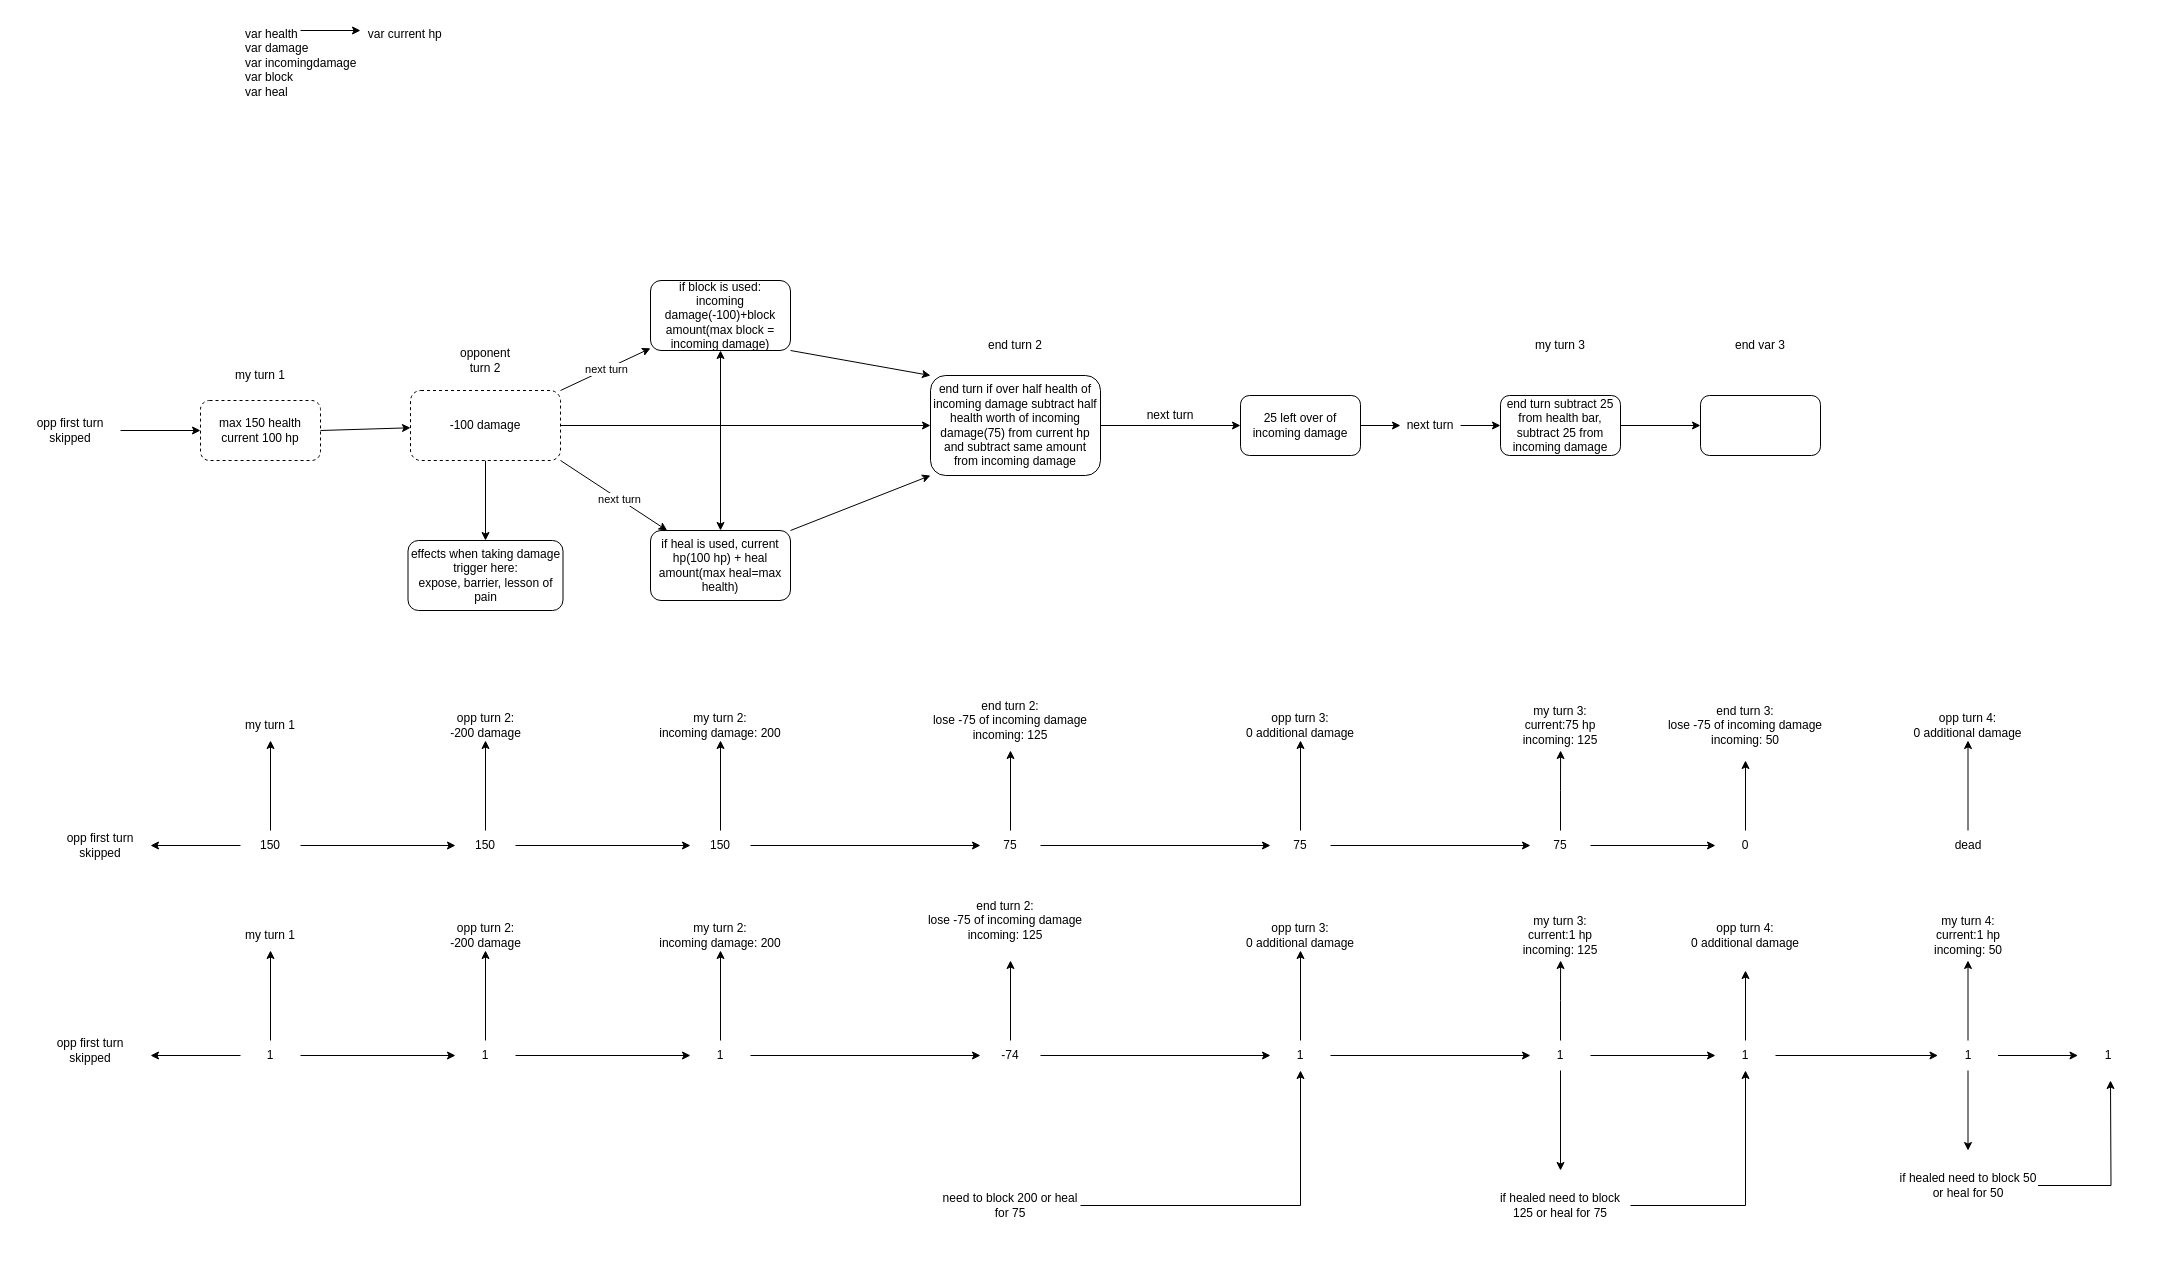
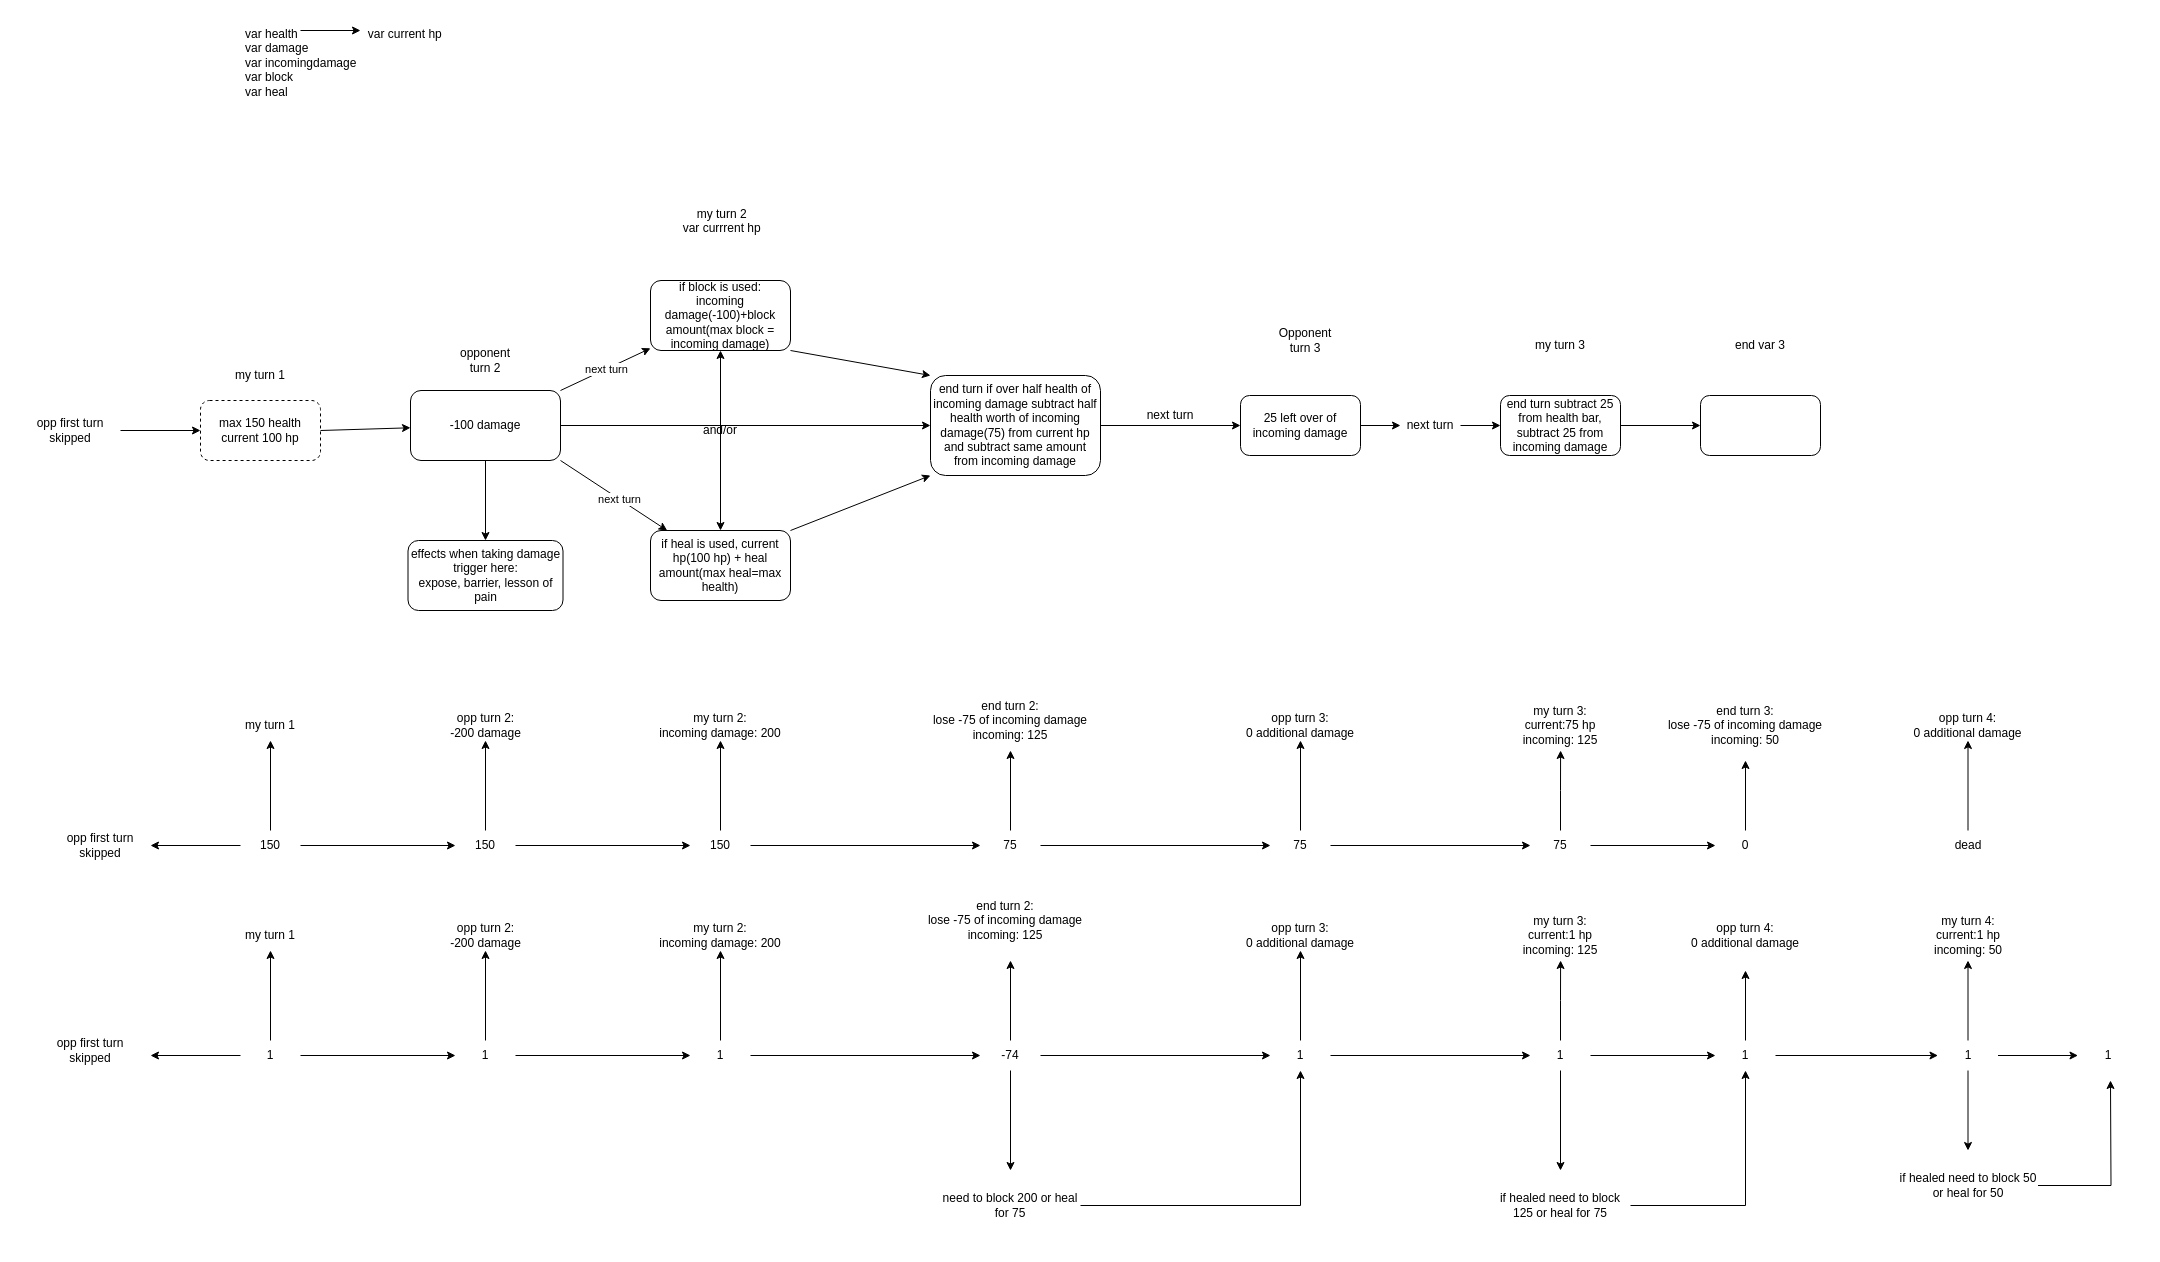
none -> (721, 236)
none -> (1306, 341)
(1016, 346) -> none
(486, 426) -> (486, 426)
none -> (721, 431)
none -> (1011, 1117)
